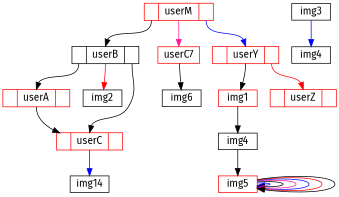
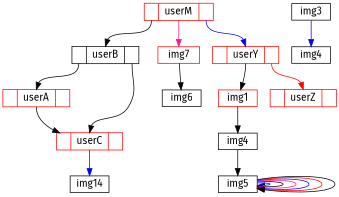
(179, 55) -> (179, 55)
(103, 98) -> none
(238, 184) -> (238, 184)
